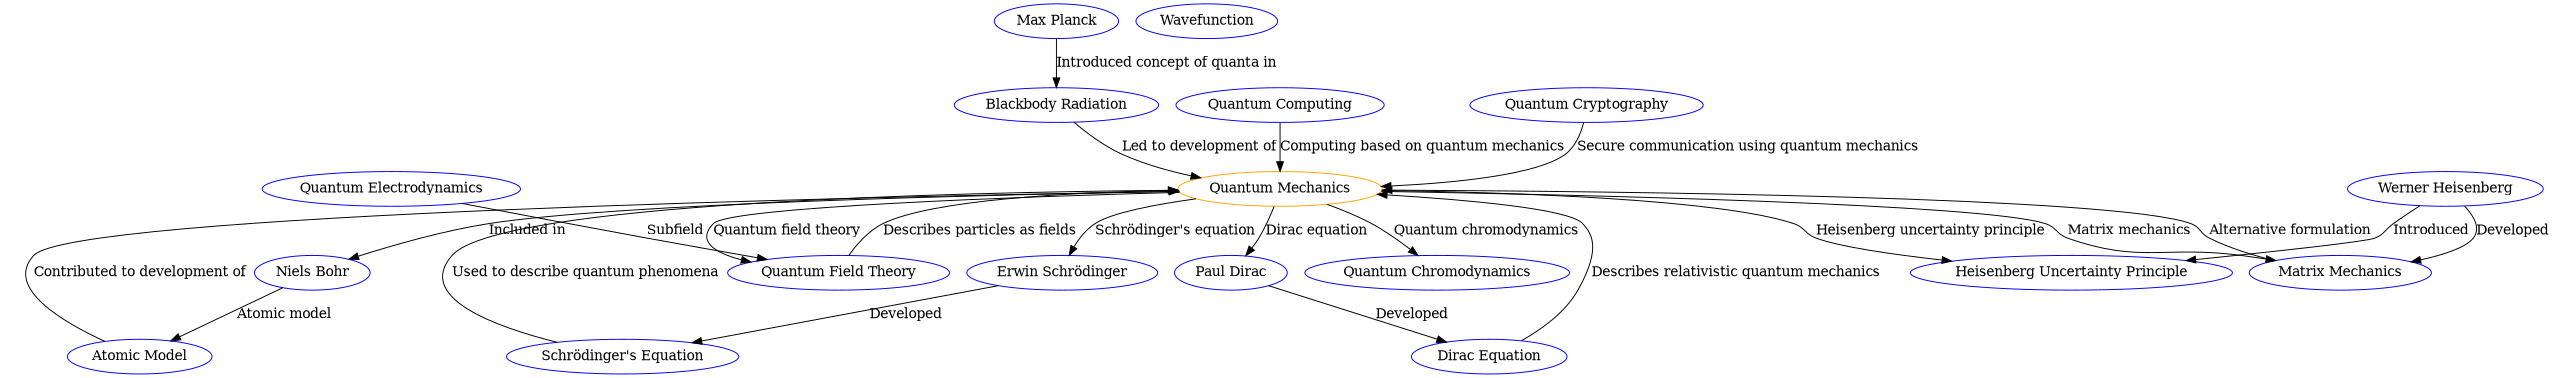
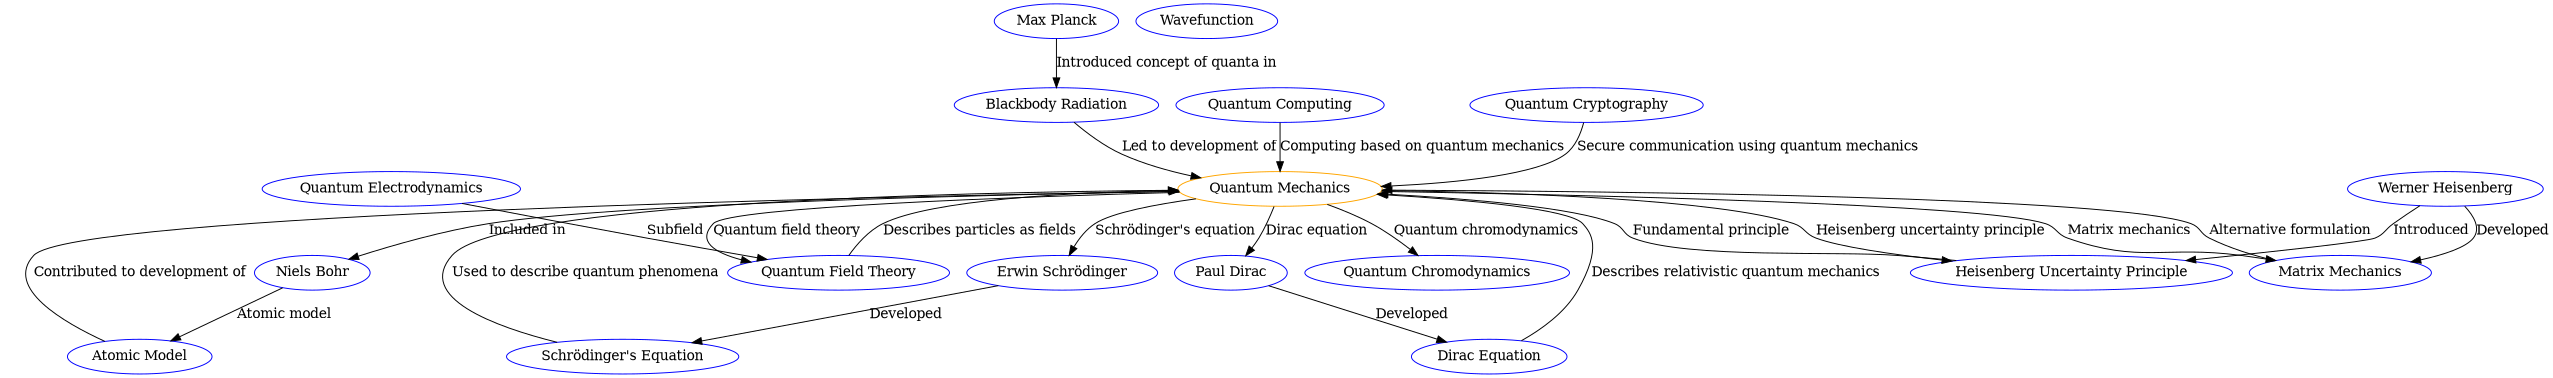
none -> (1668, 246)
